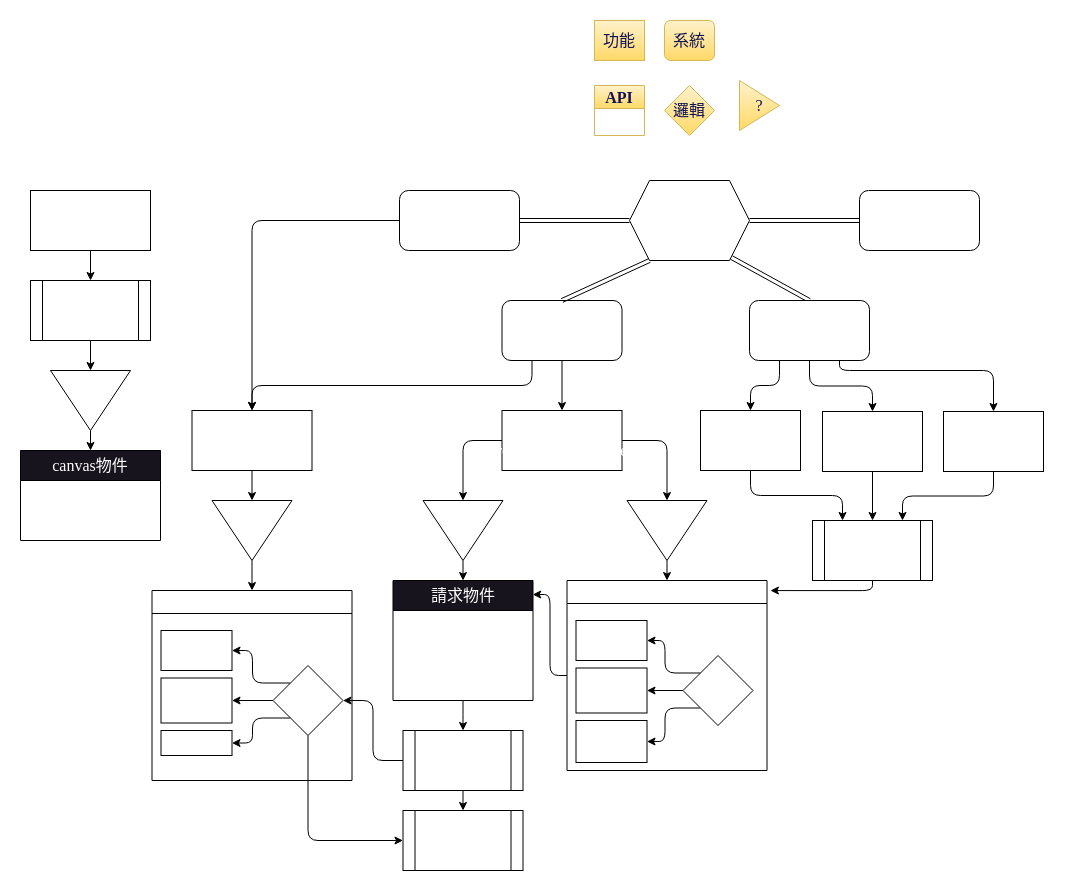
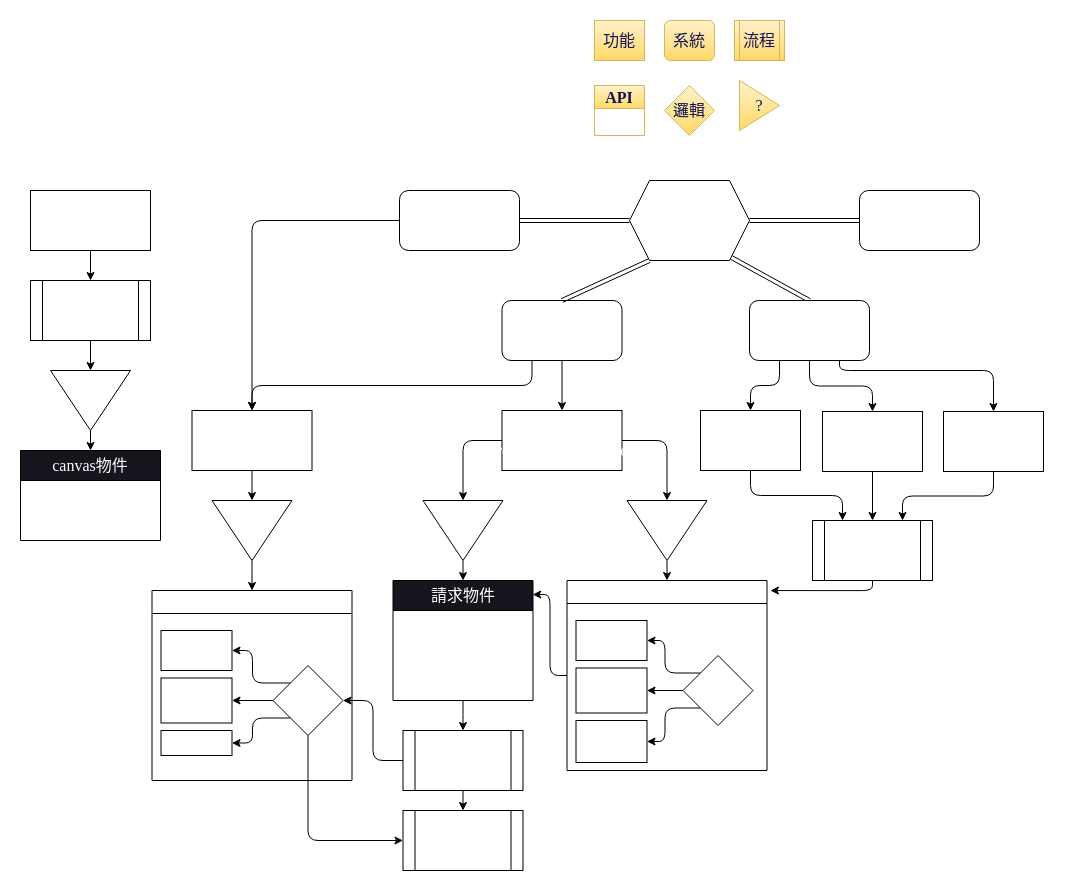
none -> (760, 41)
